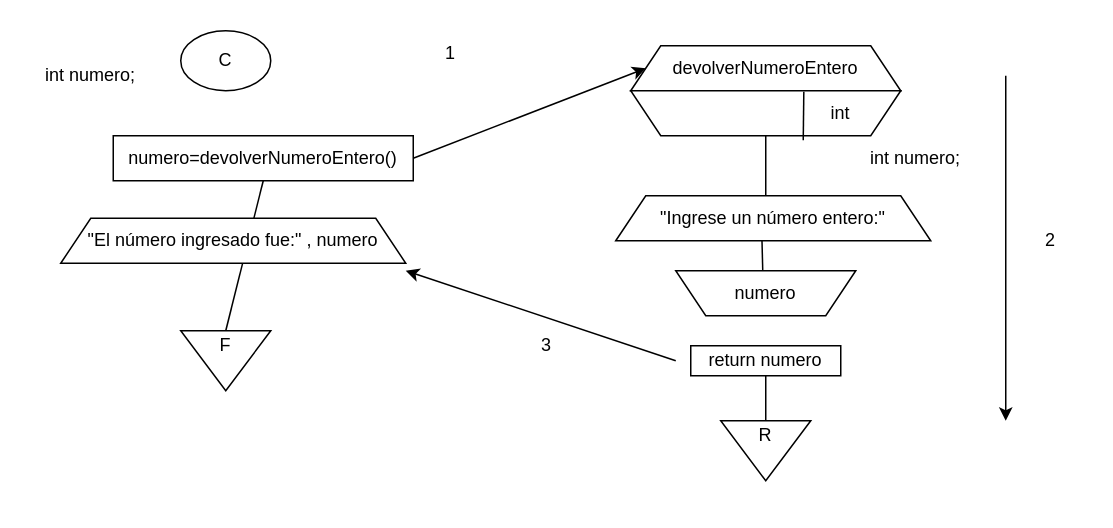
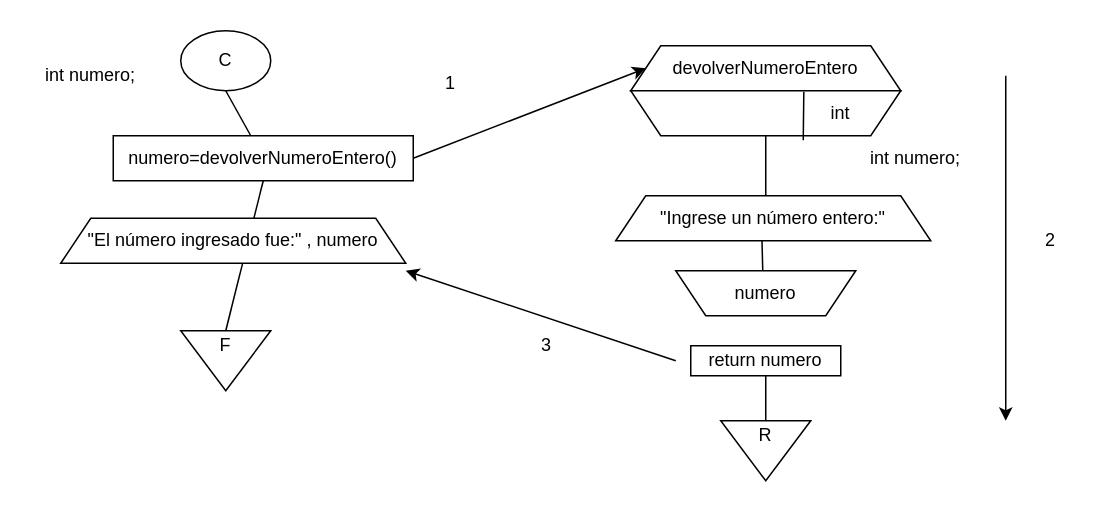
(451, 53) -> (451, 83)
none -> (238, 114)
